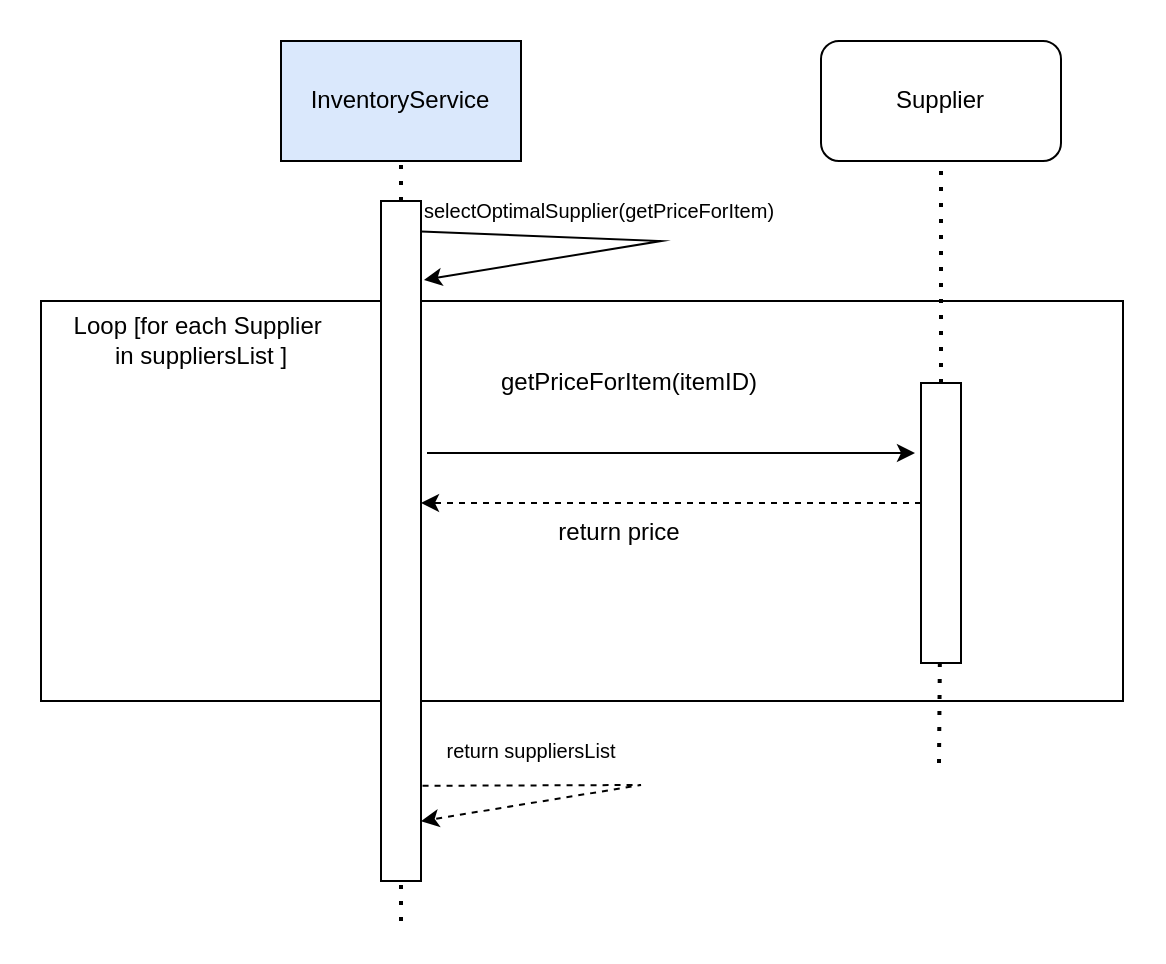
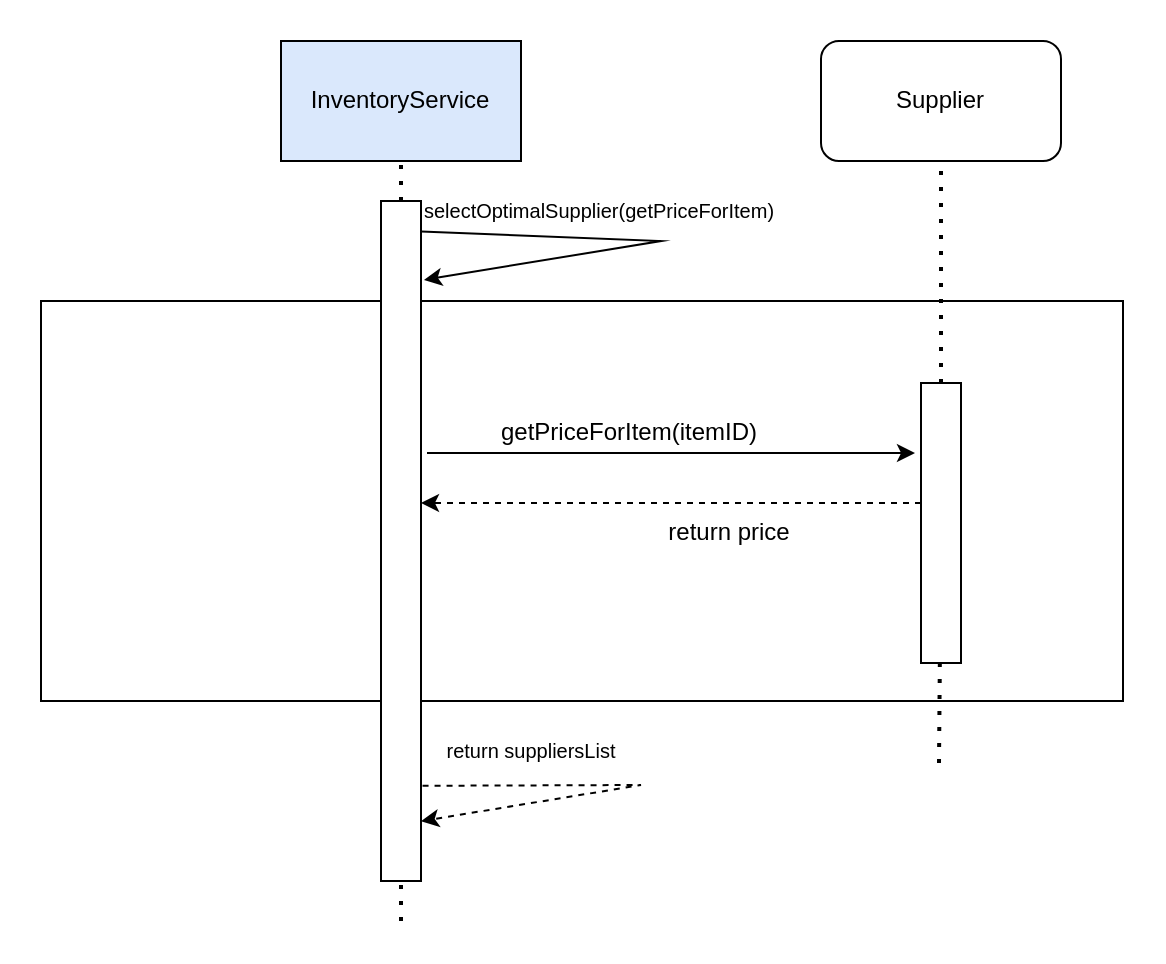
(201, 341) -> none
(629, 383) -> (629, 433)
(619, 533) -> (729, 533)
